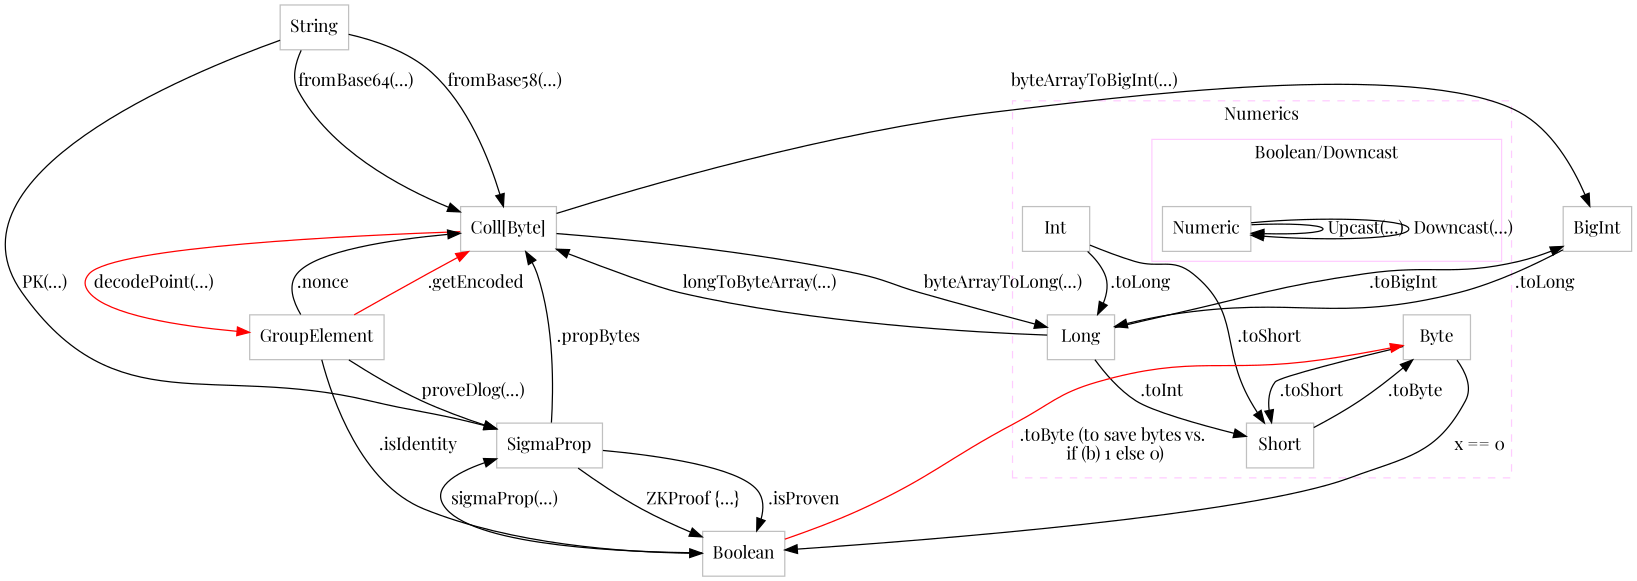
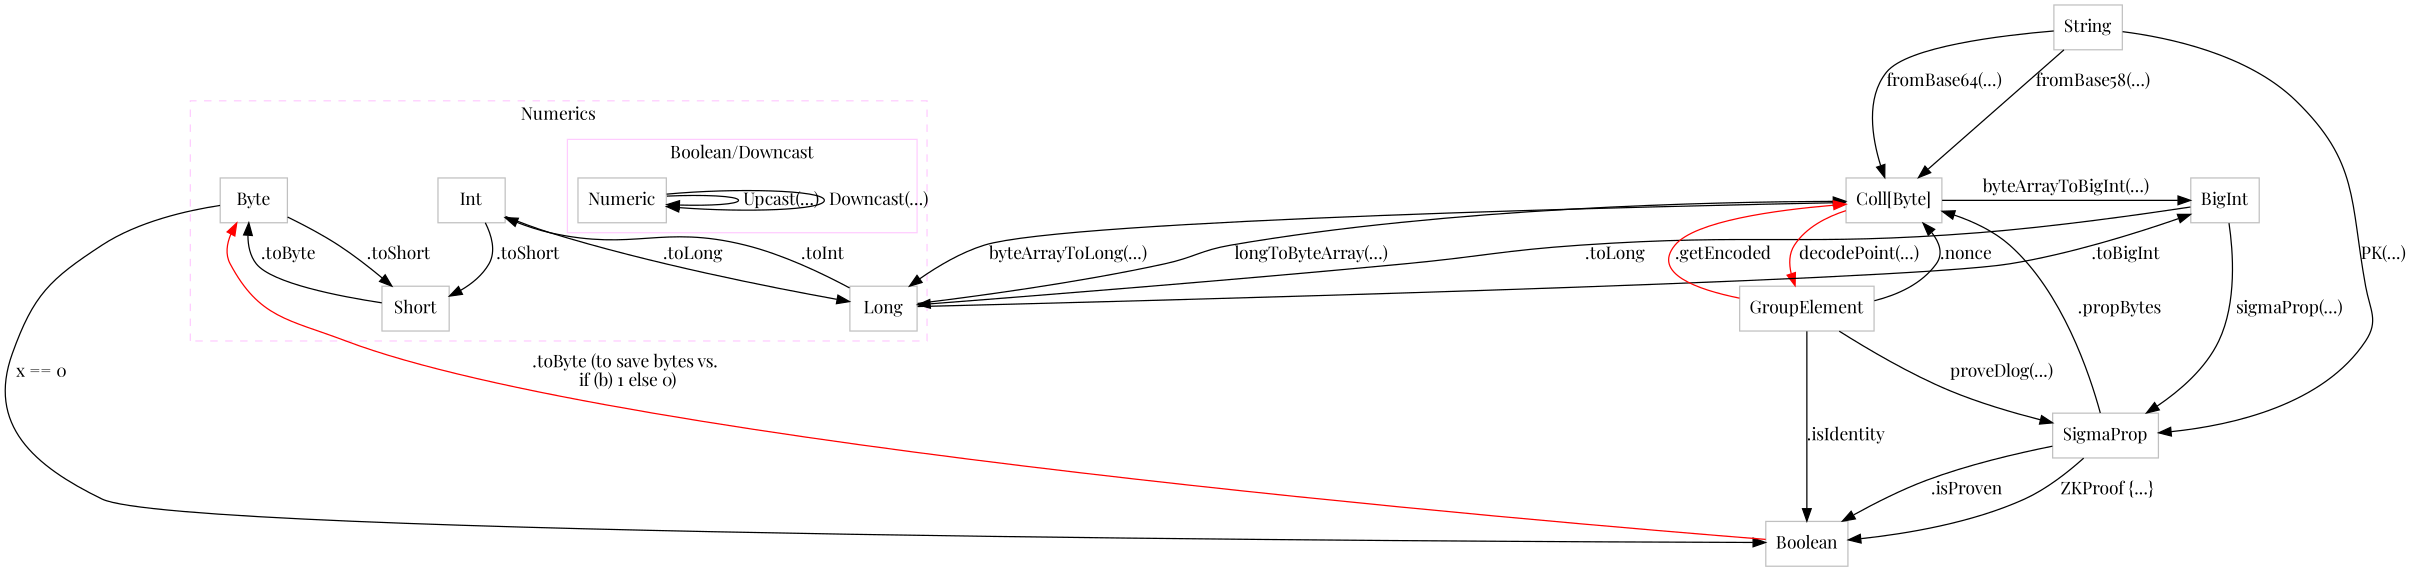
(1156, 410) -> (721, 240)
(535, 541) -> (2224, 327)
